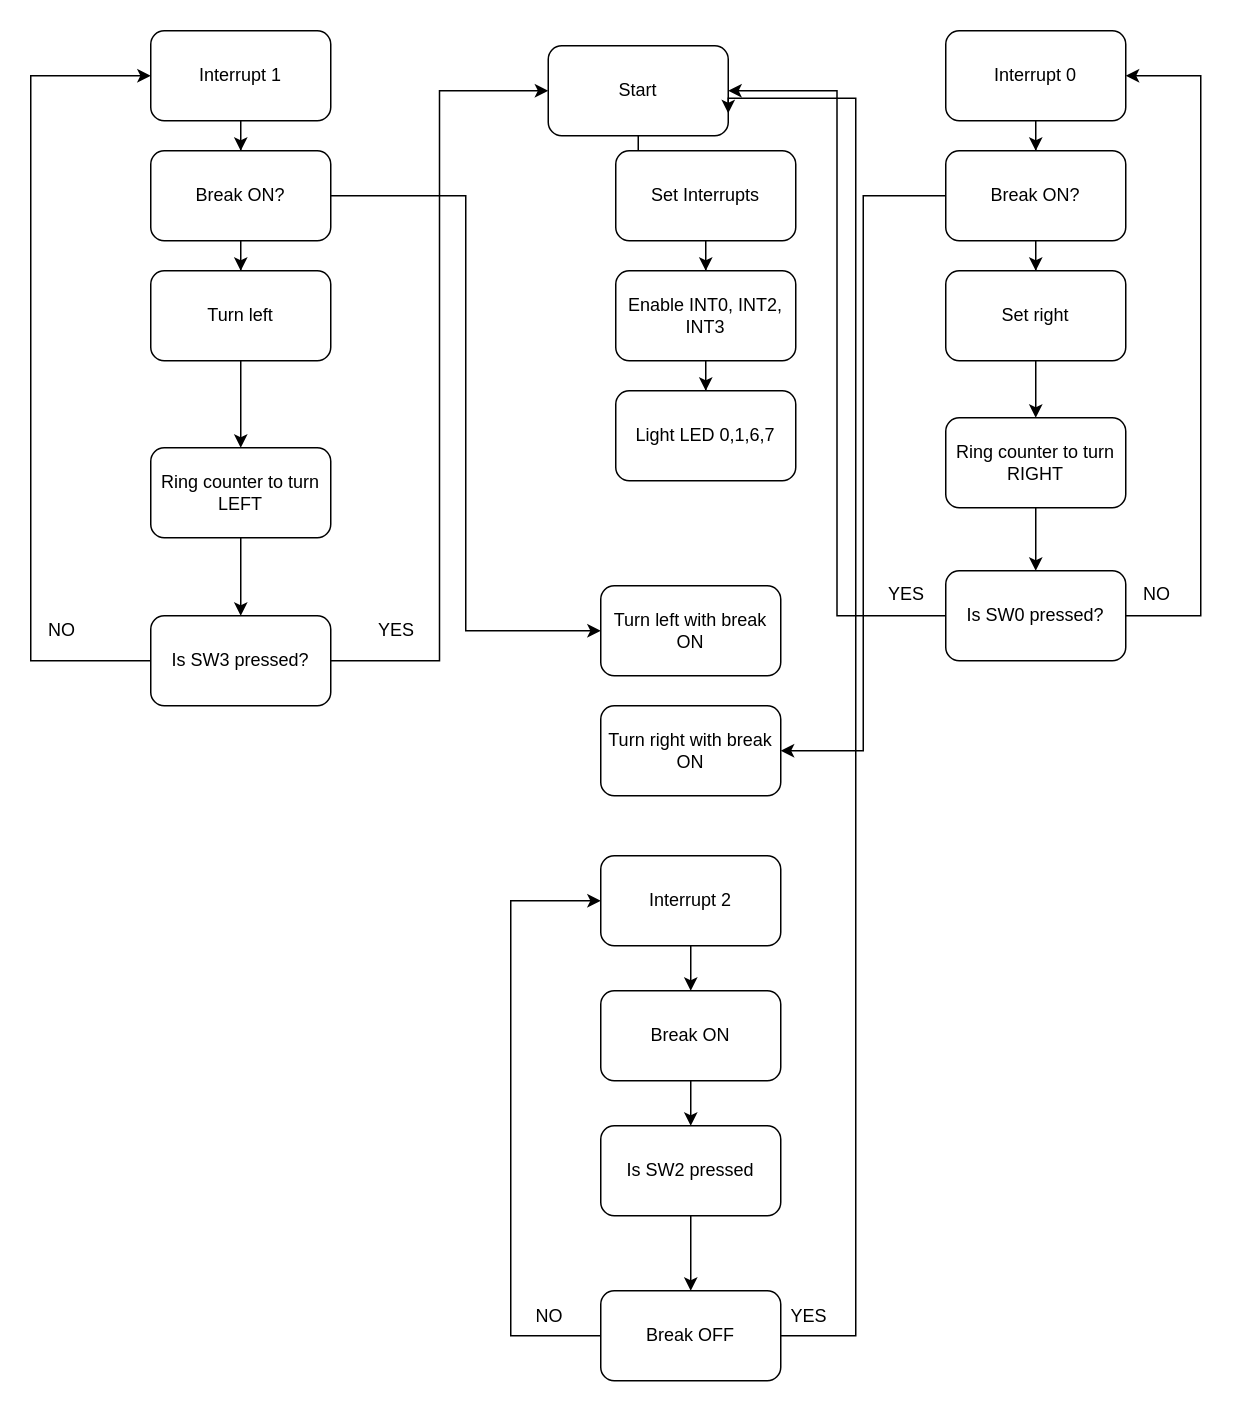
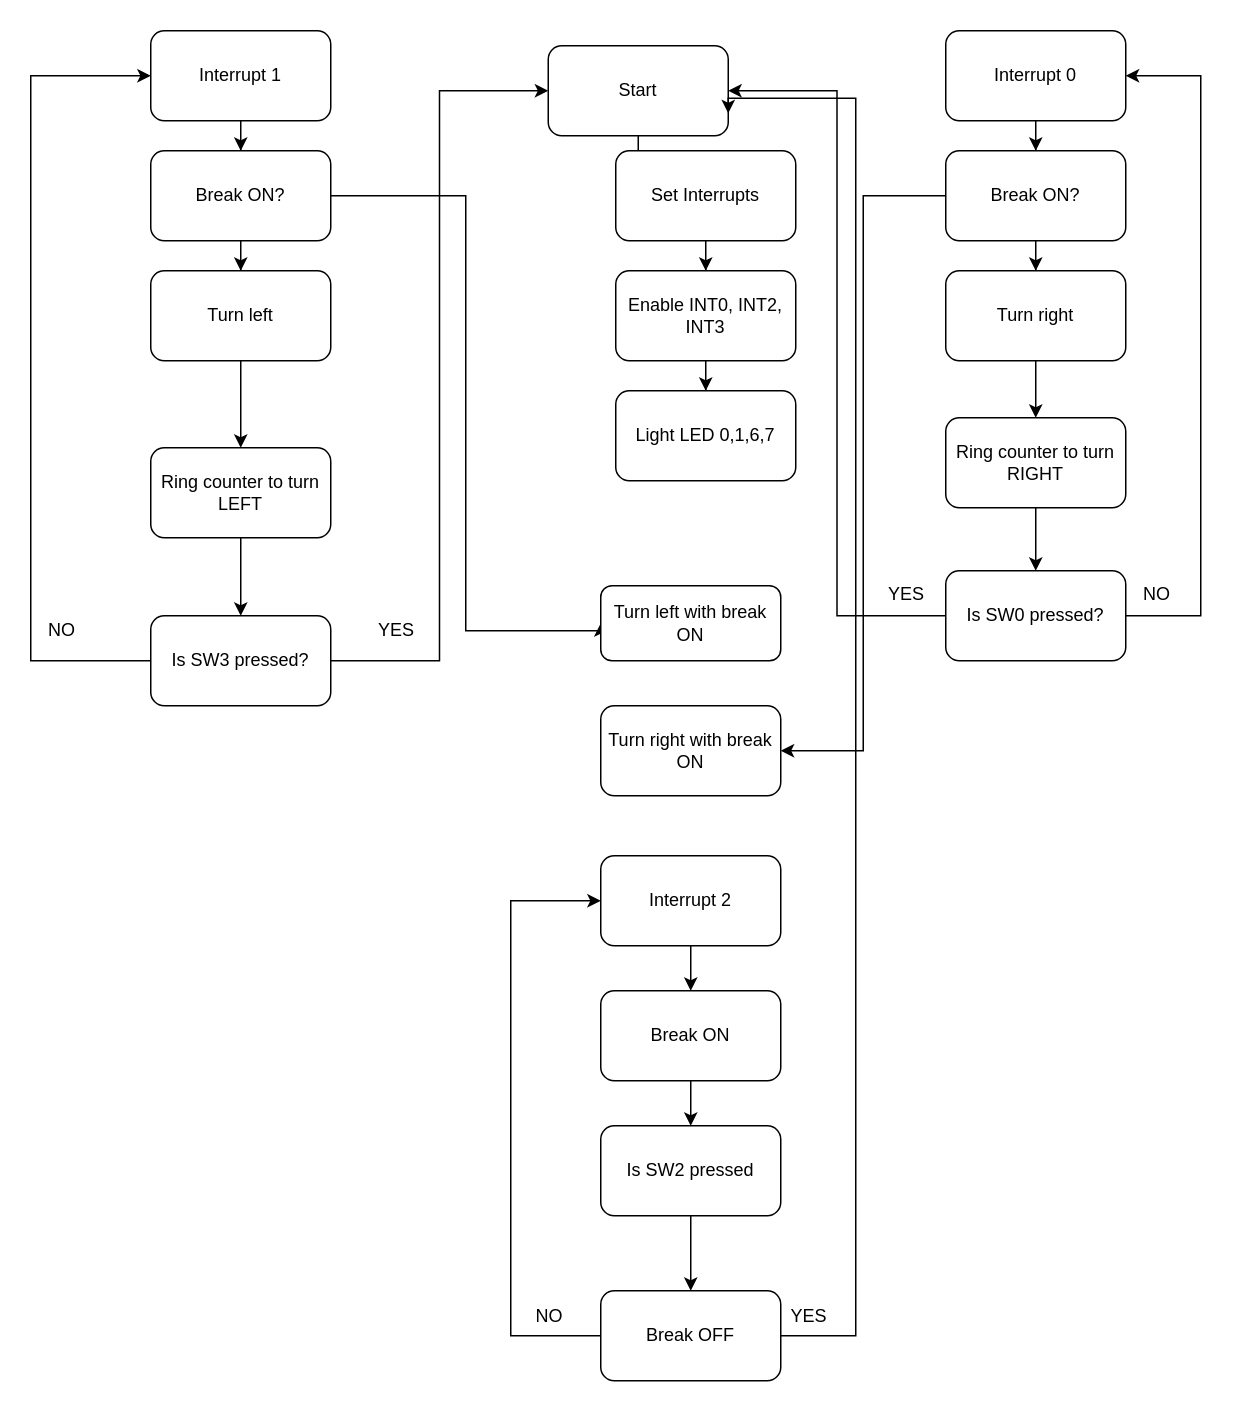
(1036, 316) -> (1036, 316)
(691, 631) -> (691, 623)
